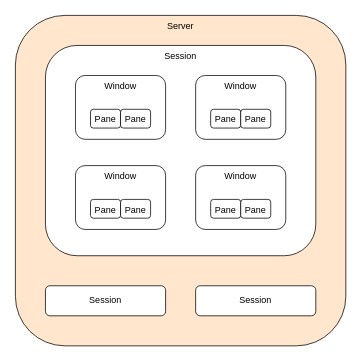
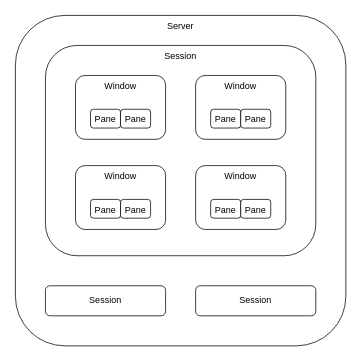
(180, 26) -> (180, 26)
